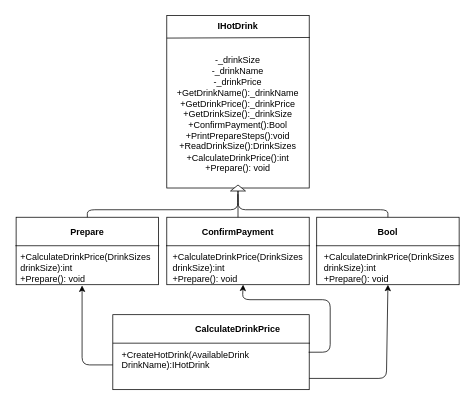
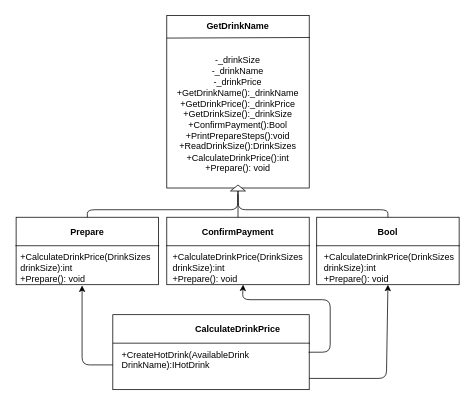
(238, 27) -> (238, 27)
